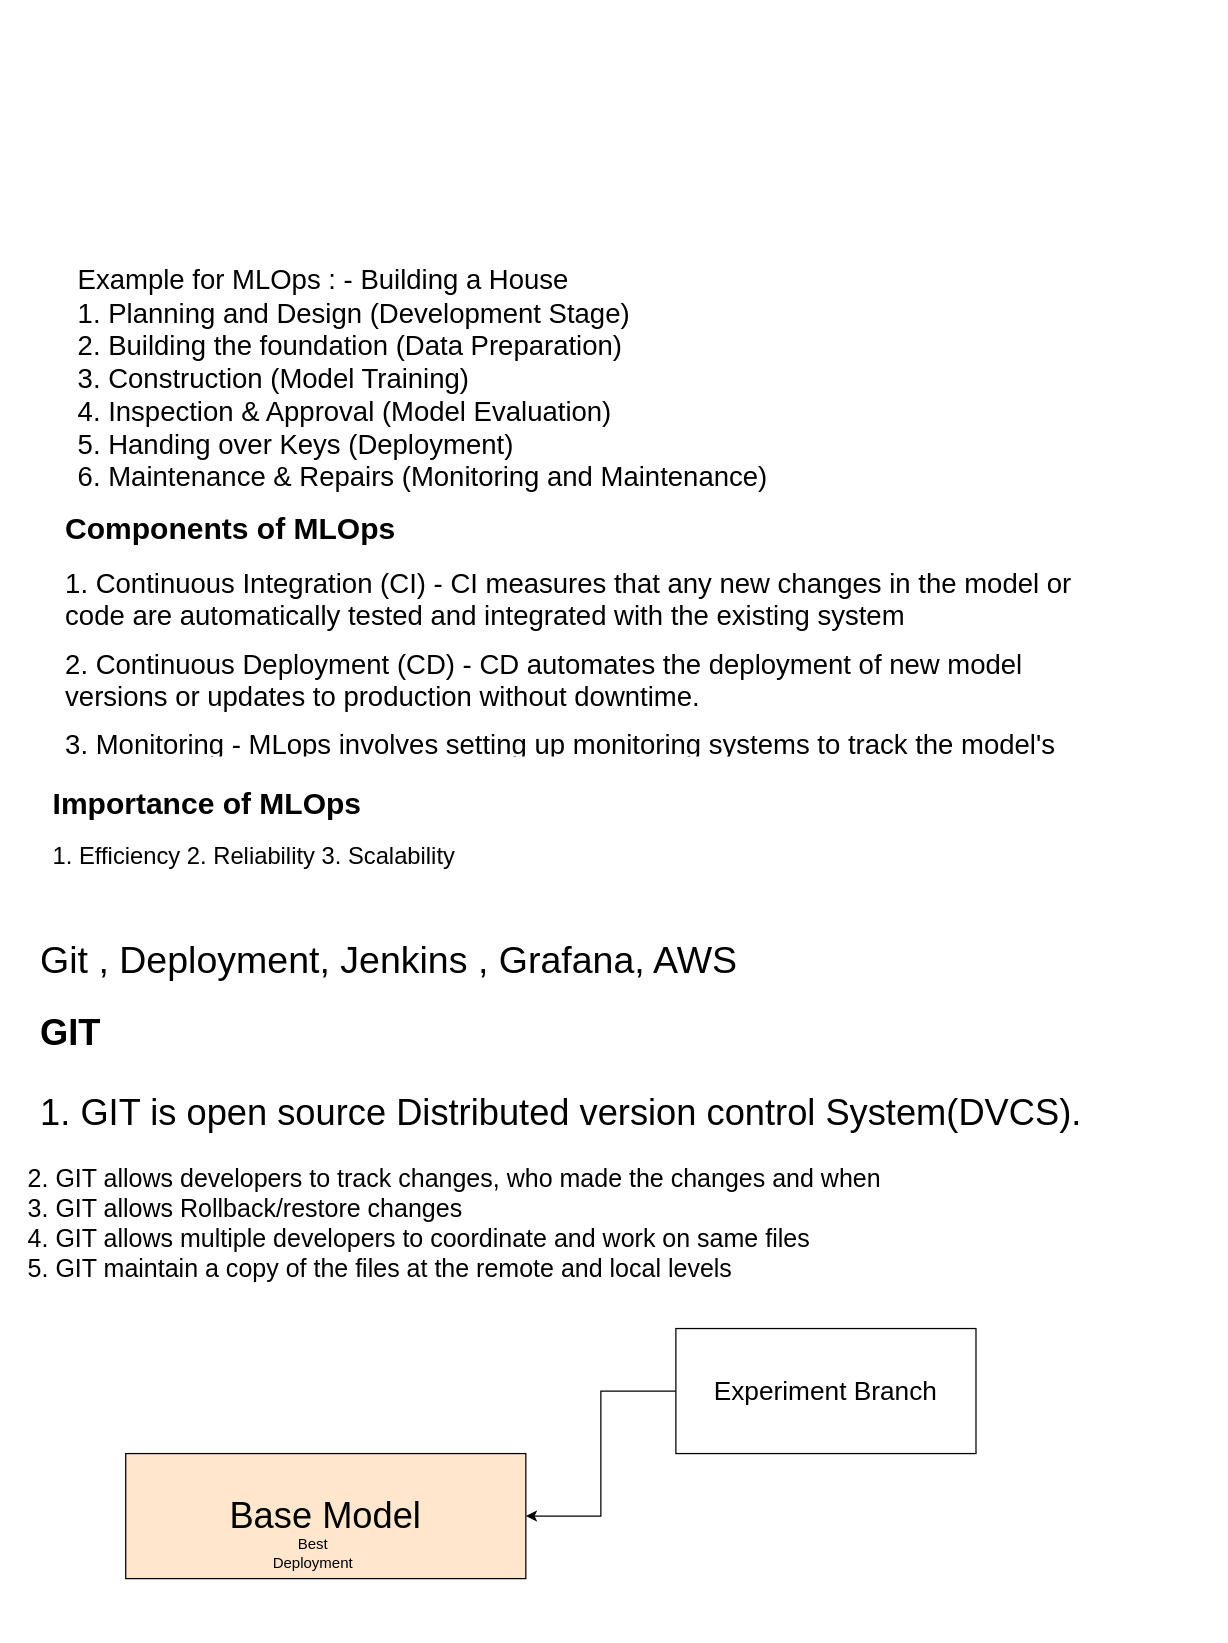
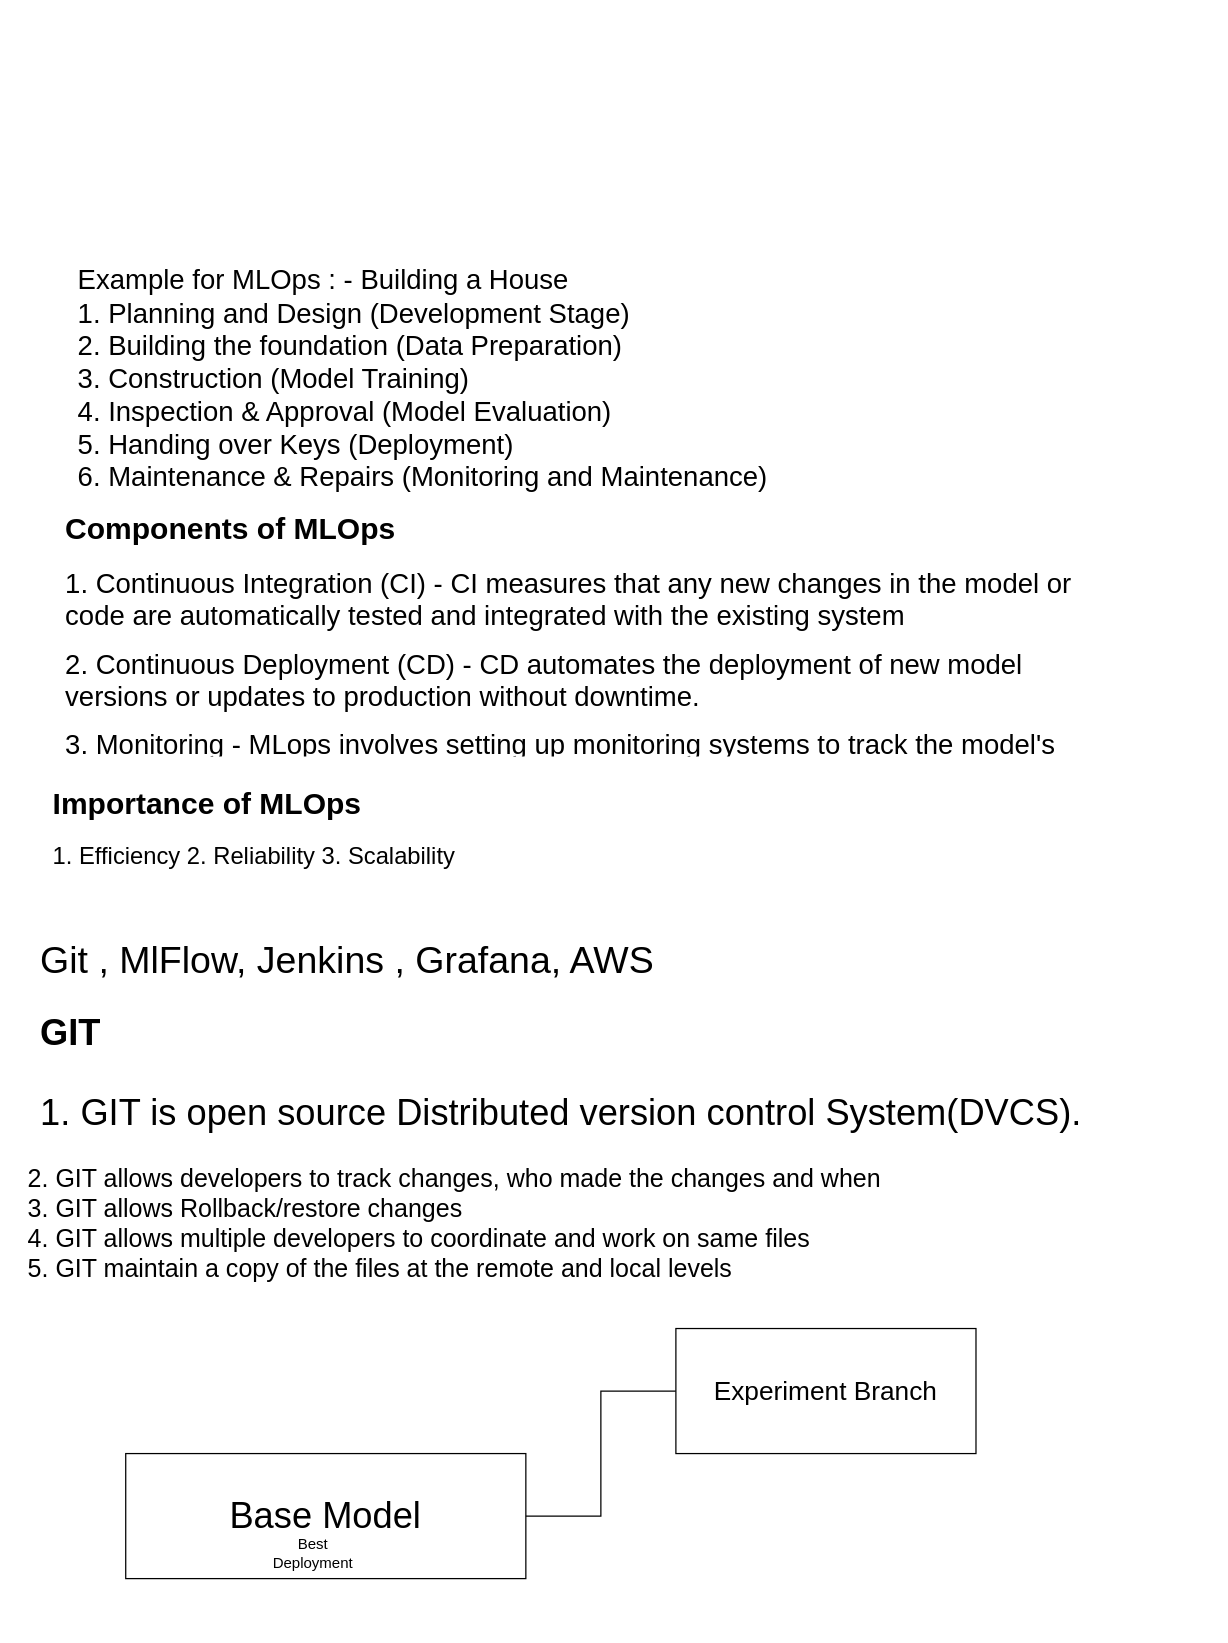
(183, 959) -> (165, 959)
(326, 1516) -> (326, 1516)
(536, 1516) -> (532, 1516)
